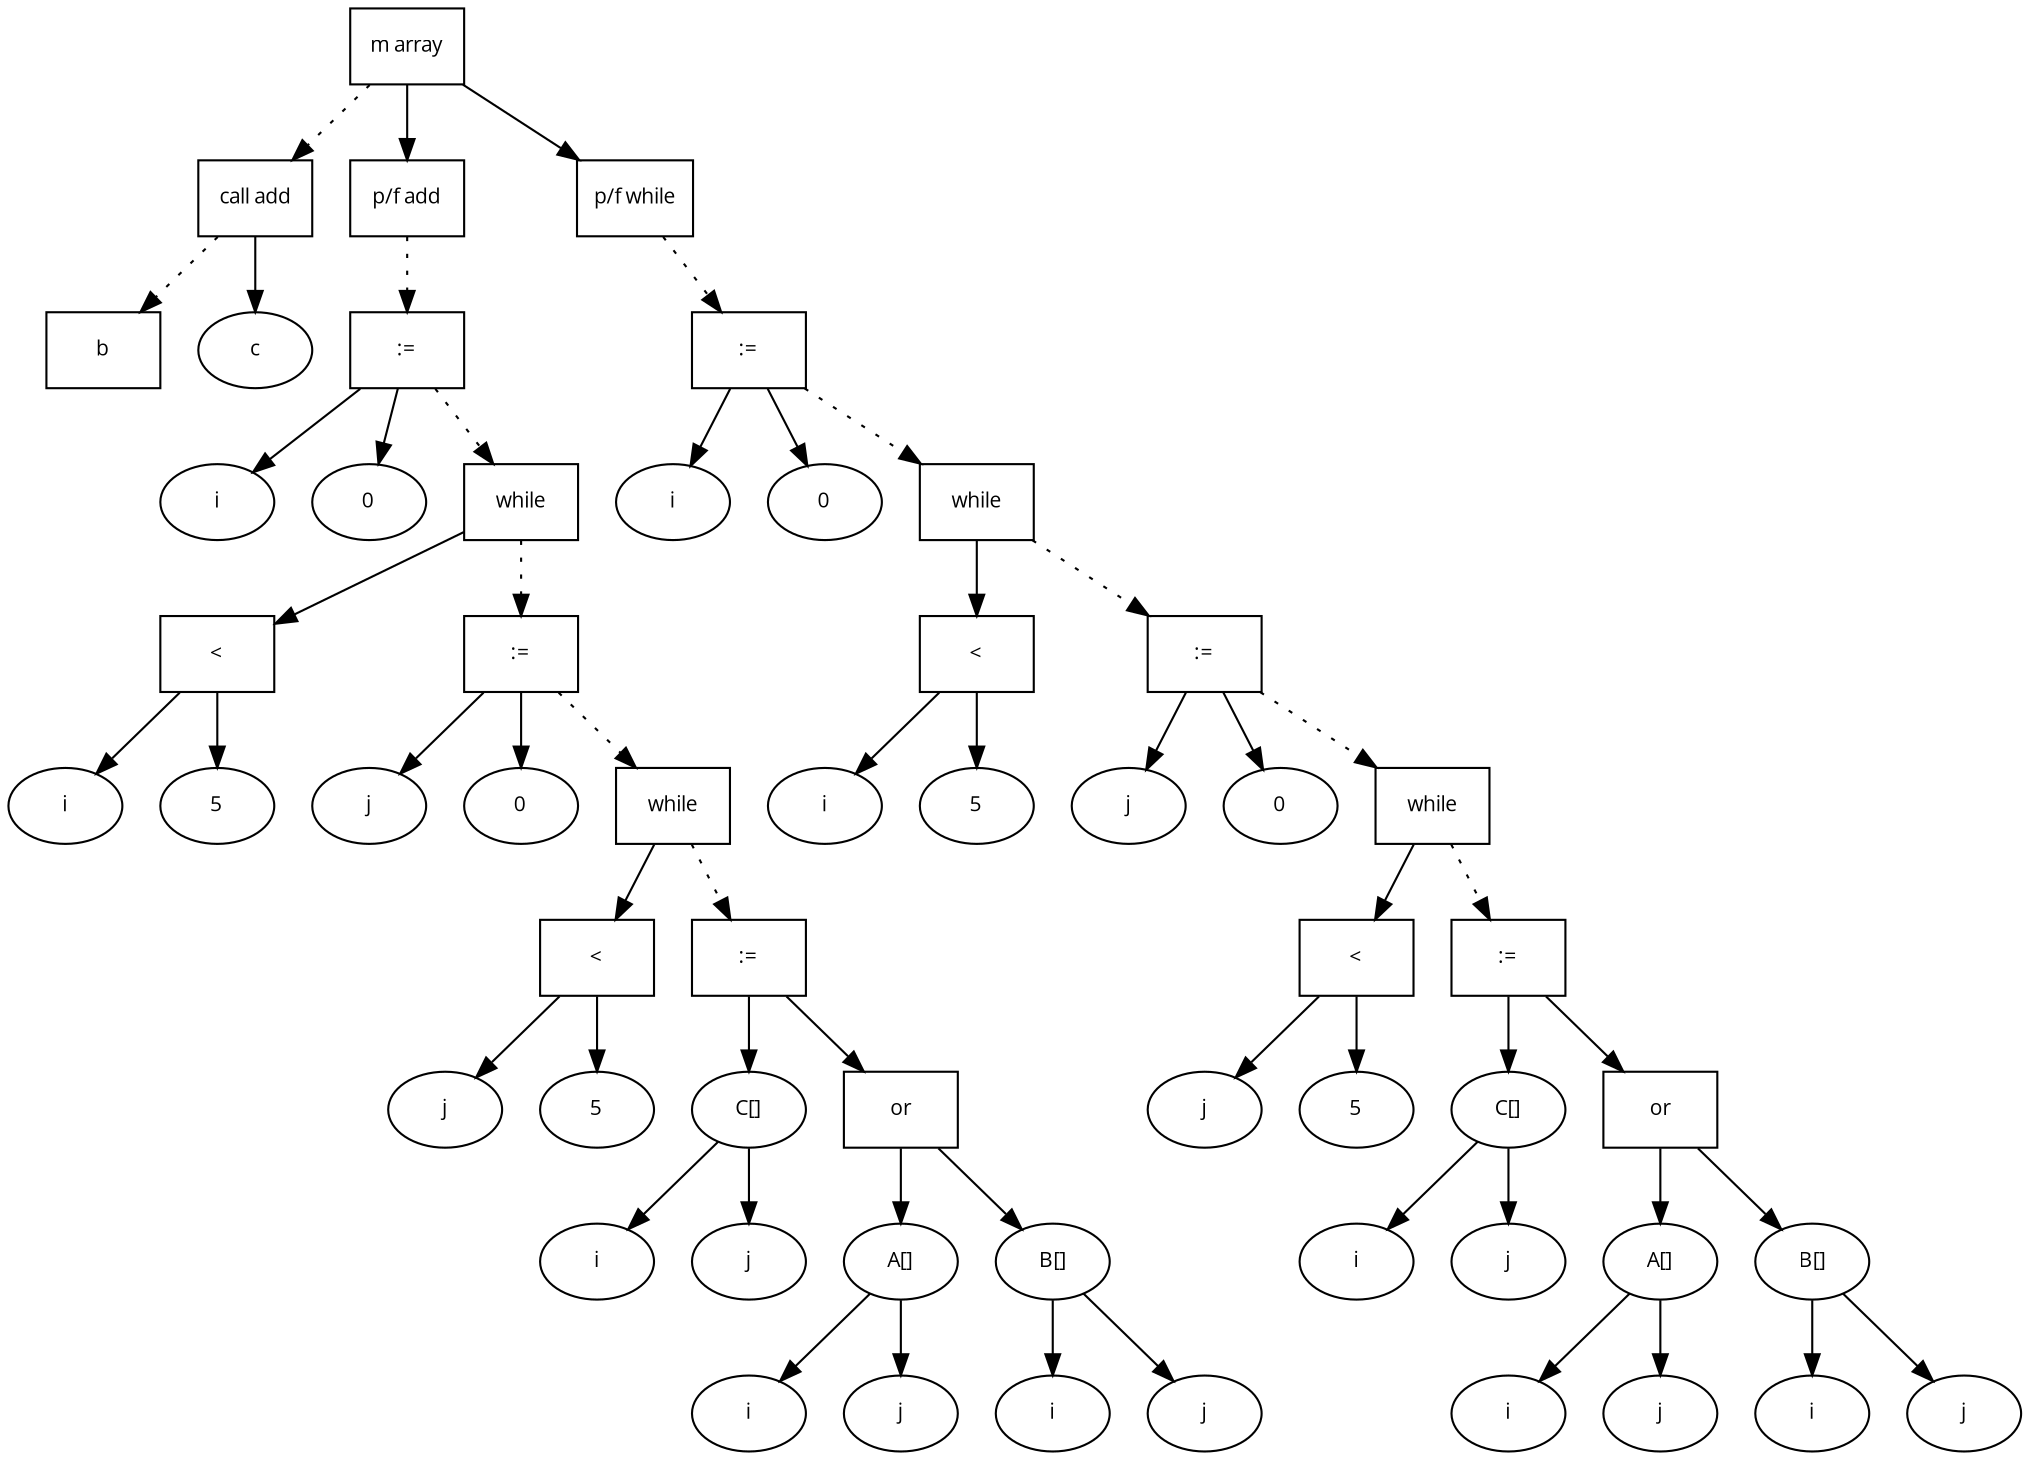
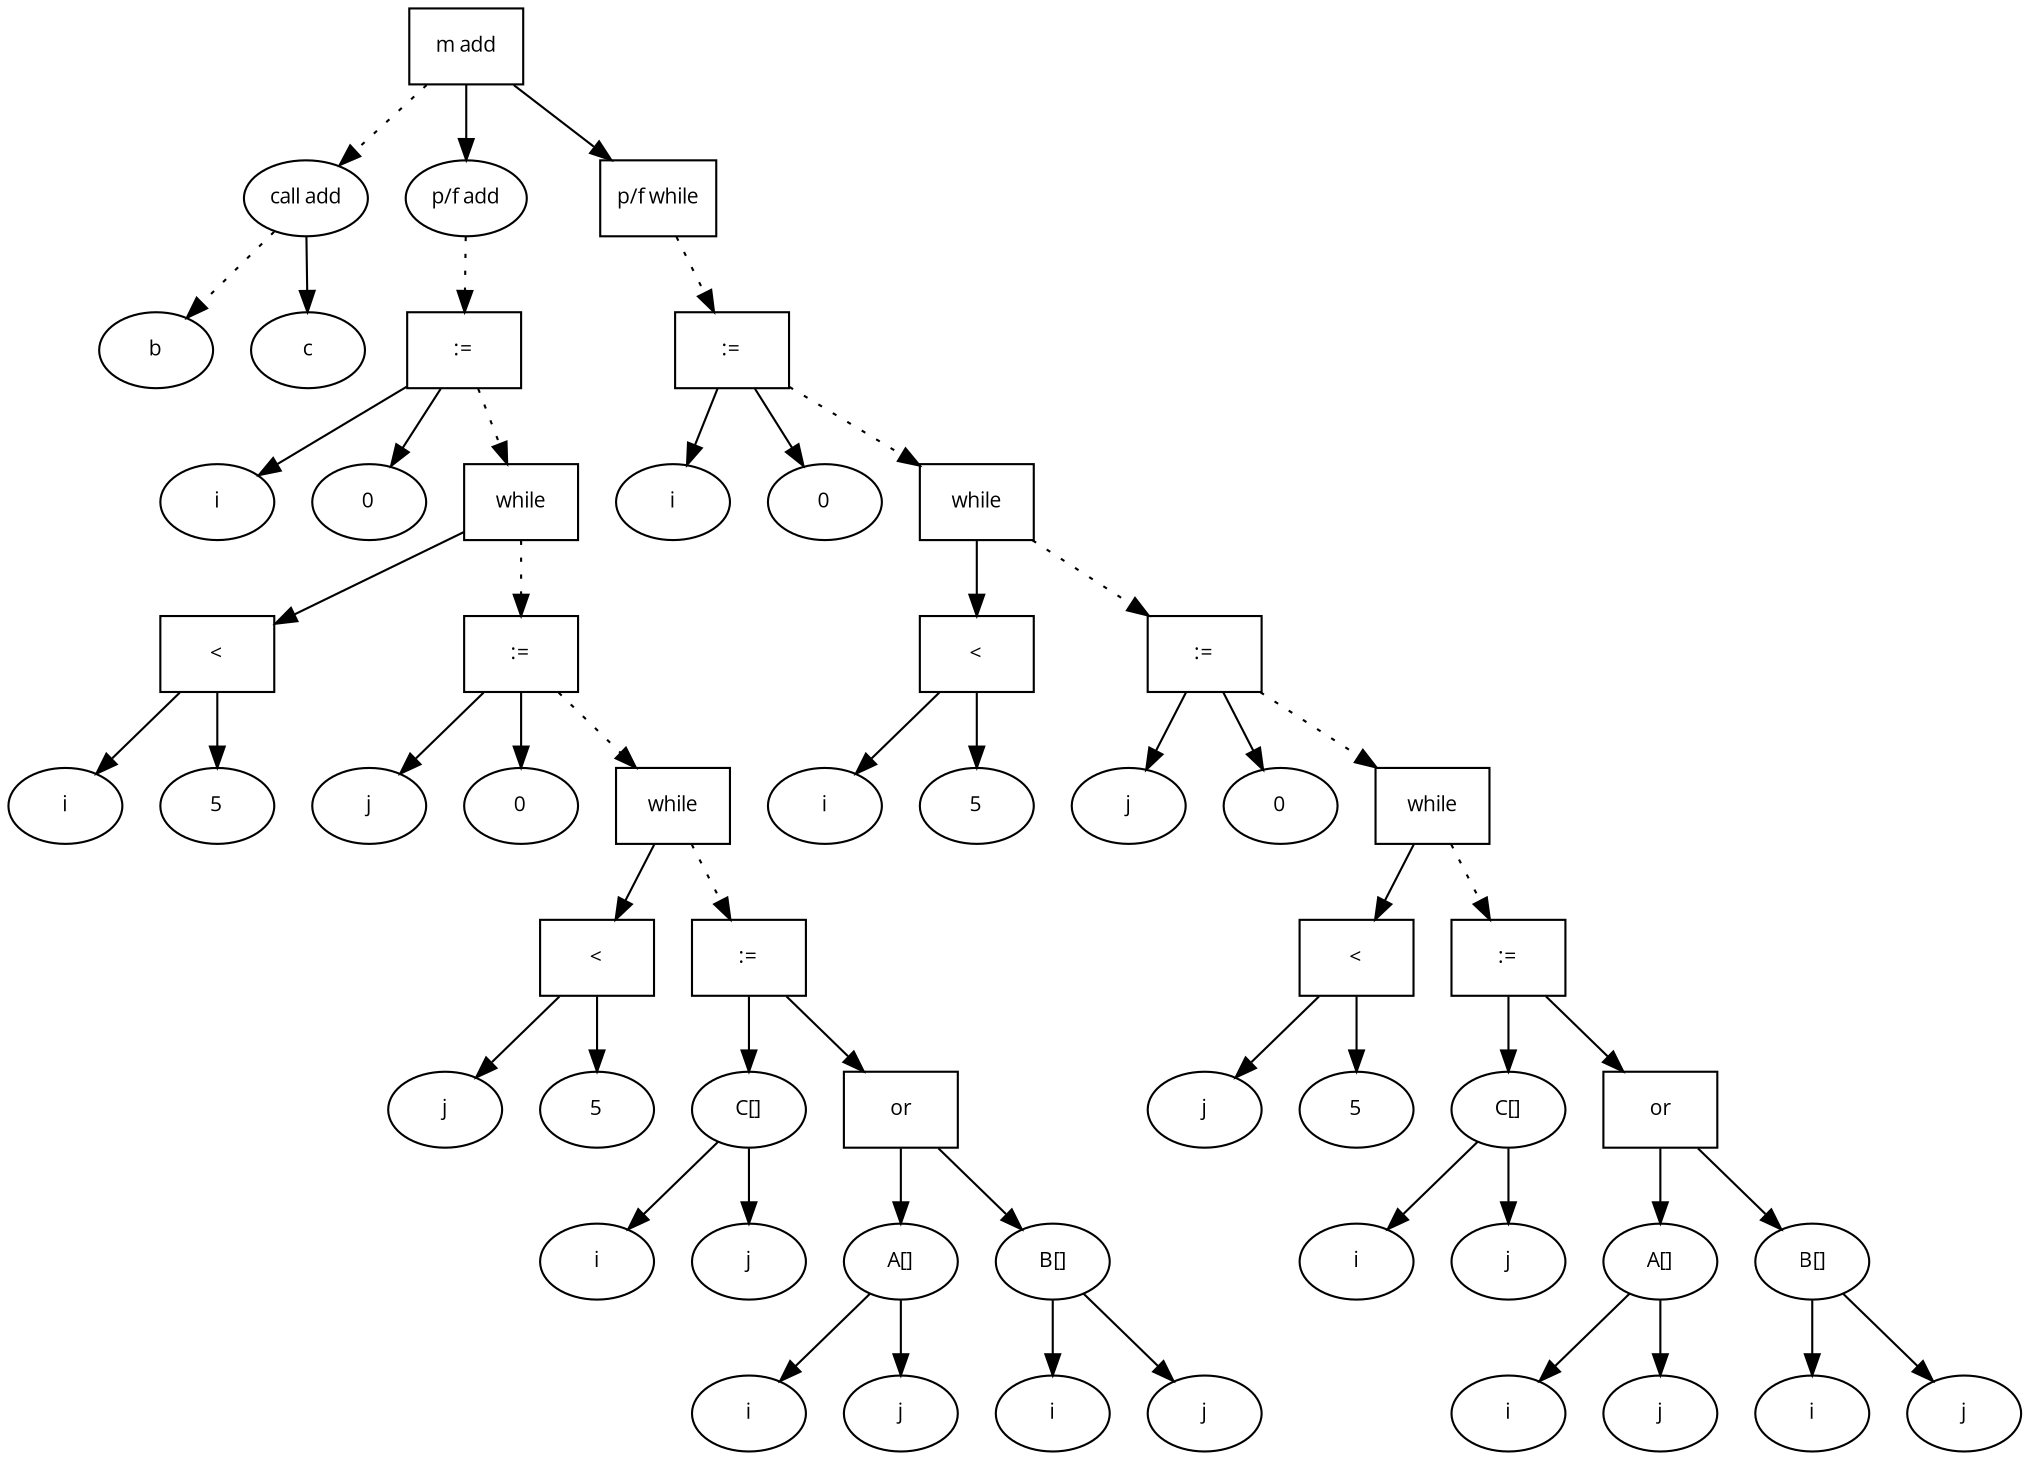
(407, 46) -> (466, 46)
(255, 198) -> (306, 198)
(407, 198) -> (466, 198)
(103, 350) -> (156, 350)
